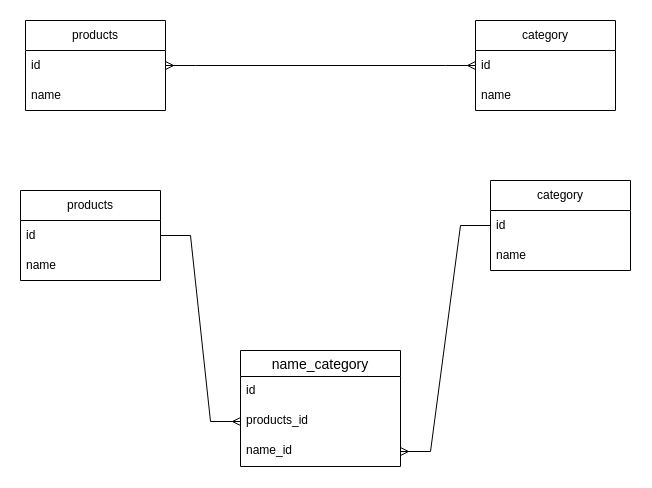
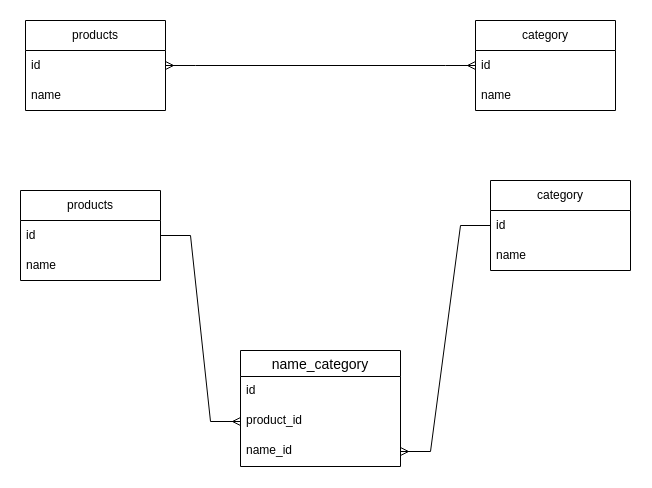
(282, 421) -> (279, 421)
